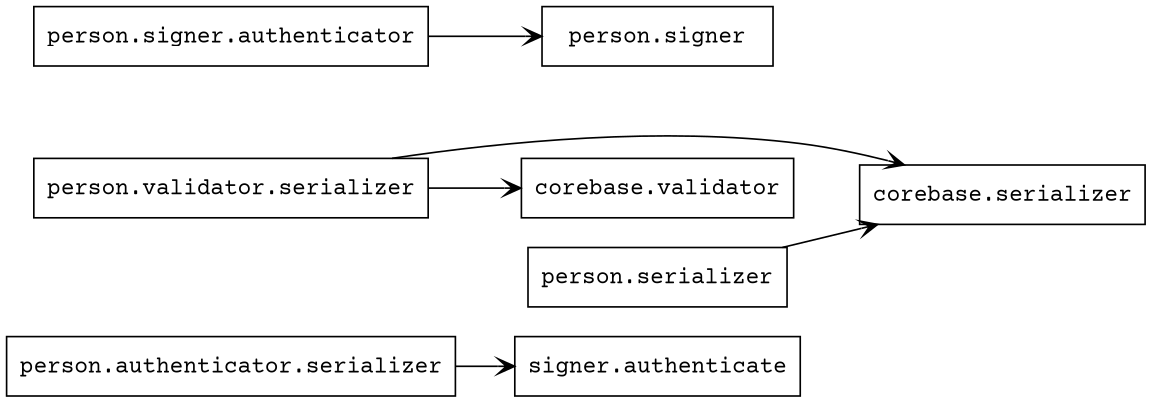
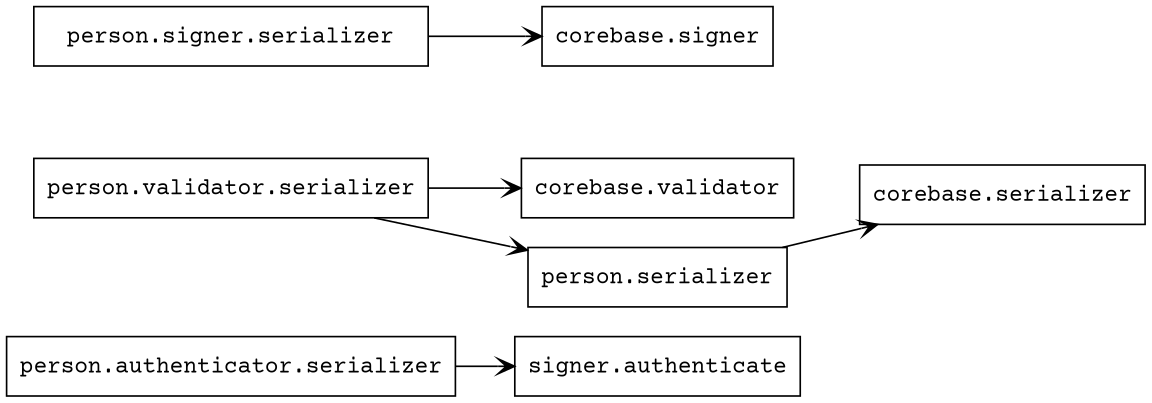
(231, 36) -> (231, 36)
(658, 36) -> (658, 36)
(640, 136) -> (442, 232)
